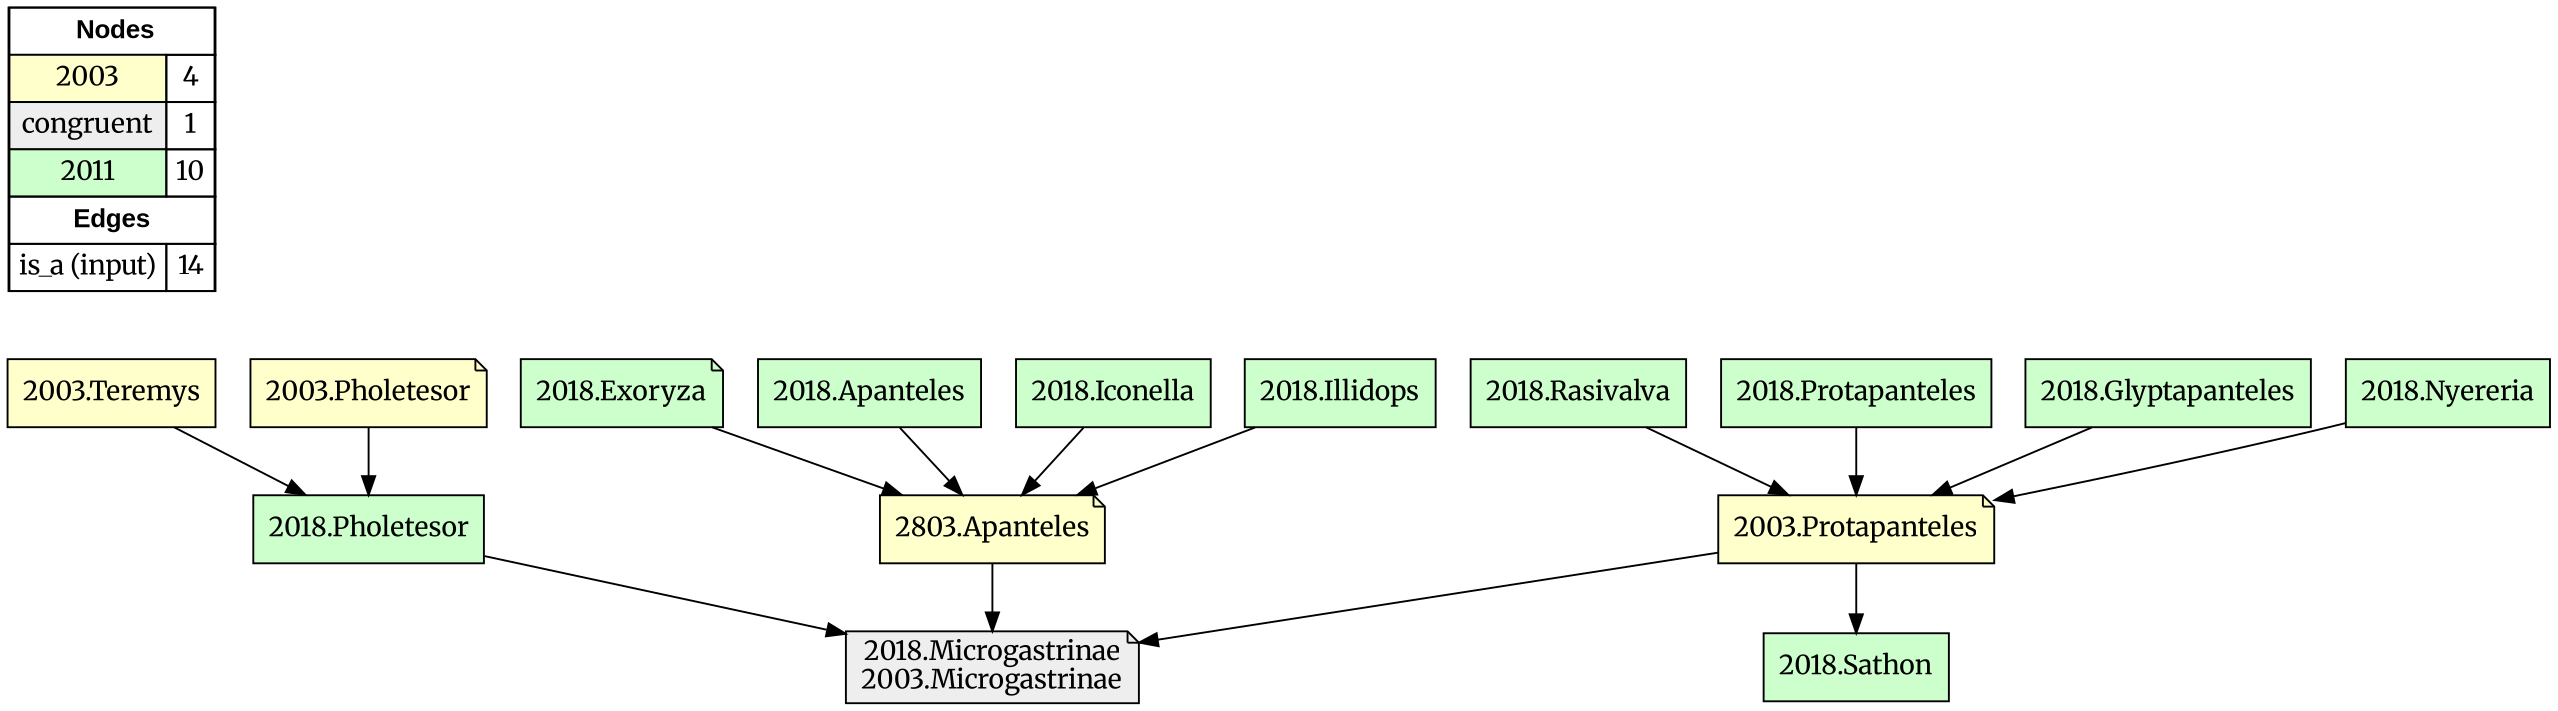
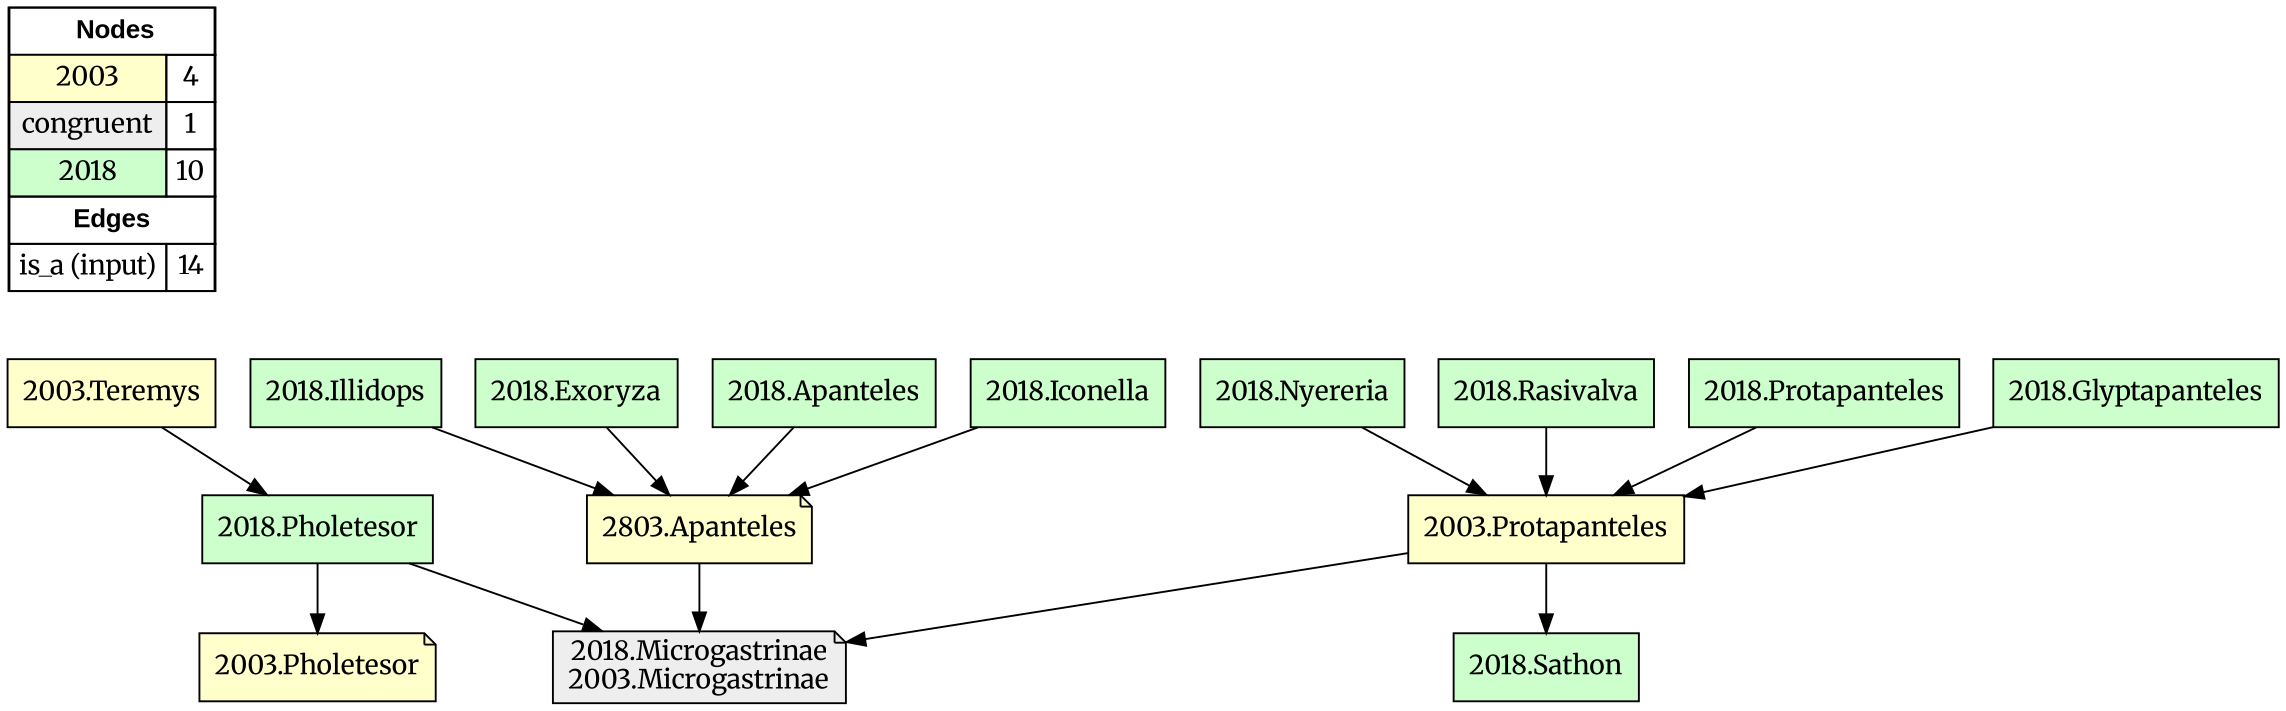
(88, 172) -> (88, 172)
(622, 393) -> (577, 393)
(369, 452) -> (318, 589)
(1856, 529) -> (1546, 529)
